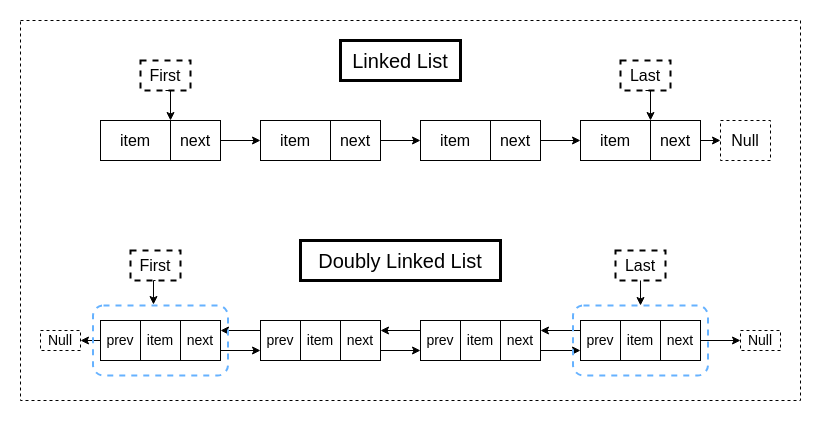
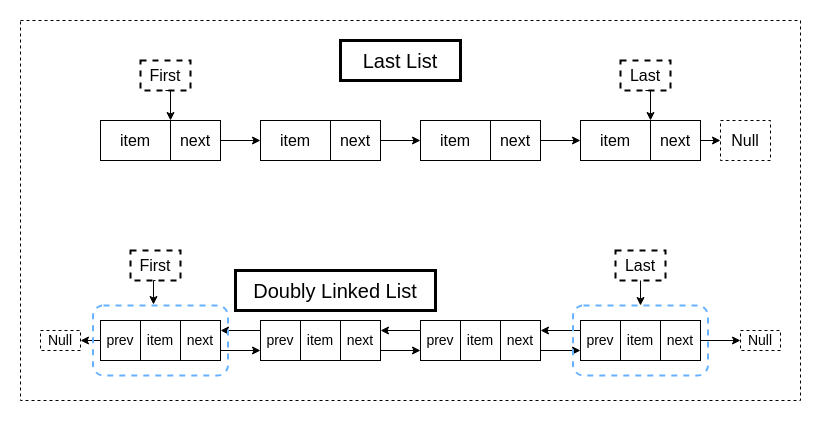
(401, 61) -> (401, 61)
(401, 261) -> (336, 291)
